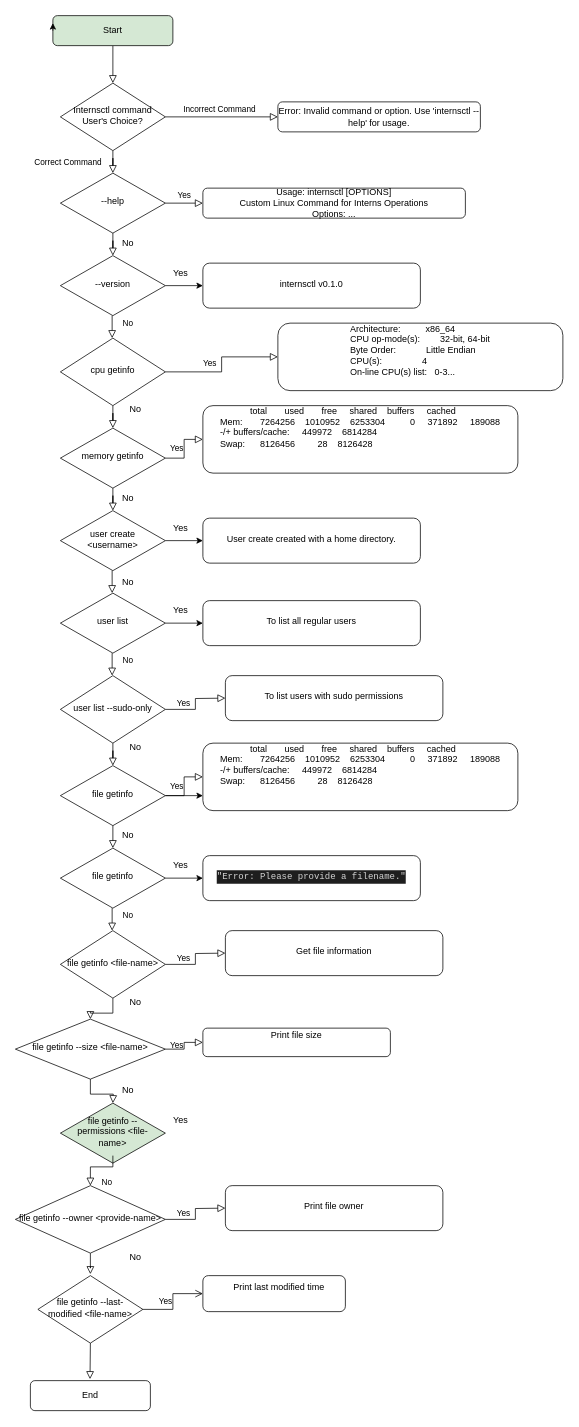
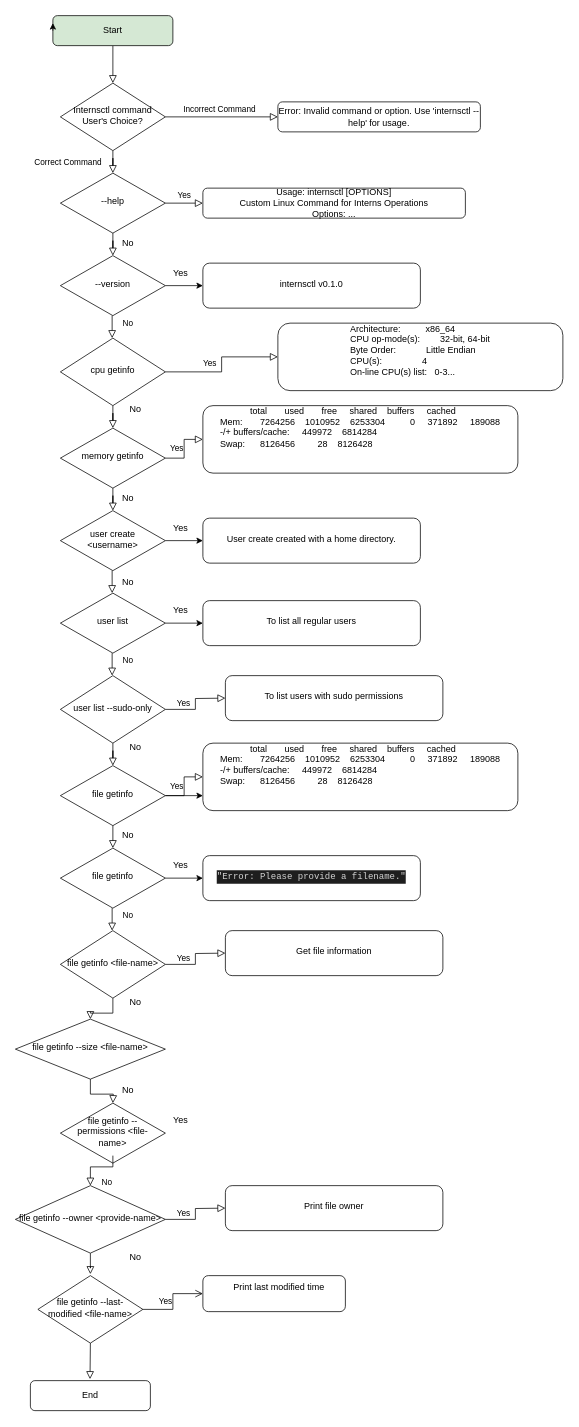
(297, 1042) -> none
(183, 1049) -> none
(113, 1133) -> (113, 1133)
